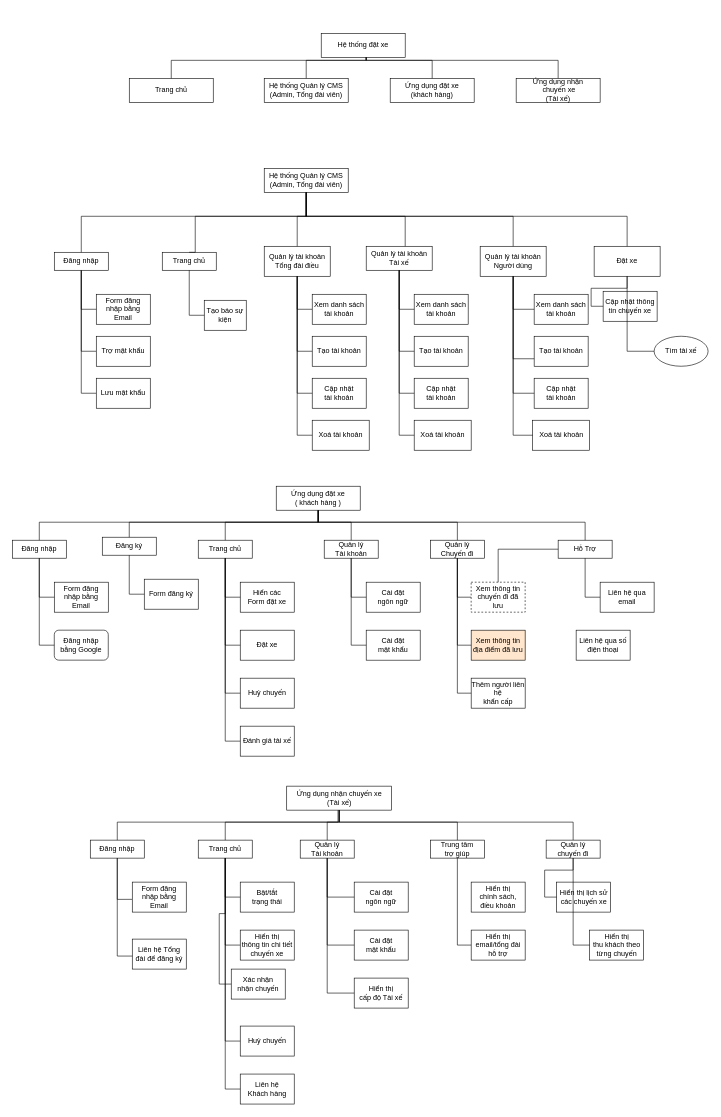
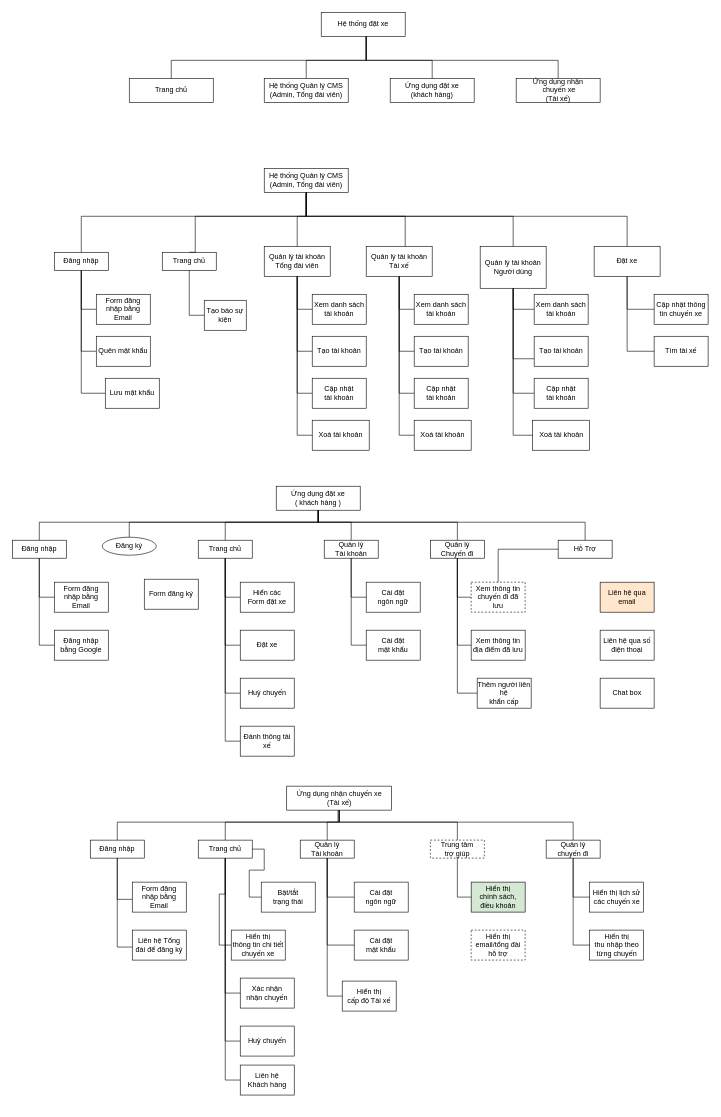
(363, 45) -> (363, 24)
(399, 258) -> (399, 261)
(297, 261) -> (297, 261)
(513, 261) -> (513, 267)
(630, 306) -> (681, 309)
(123, 351) -> (123, 351)
(681, 351) -> (681, 351)
(123, 393) -> (132, 393)
(129, 546) -> (129, 546)
(129, 582) -> none
(585, 585) -> none
(627, 597) -> (627, 597)
(81, 645) -> (81, 645)
(498, 645) -> (498, 645)
(603, 645) -> (627, 645)
(498, 693) -> (504, 693)
none -> (627, 693)
(267, 741) -> (267, 741)
(458, 849) -> (458, 849)
(267, 897) -> (288, 897)
none -> (465, 897)
(498, 897) -> (498, 897)
(584, 897) -> (617, 897)
(458, 928) -> none
(267, 945) -> (258, 945)
(498, 945) -> (498, 945)
(617, 945) -> (617, 945)
(159, 954) -> (159, 945)
(258, 984) -> (267, 993)
(381, 993) -> (369, 996)
(267, 1089) -> (267, 1080)
